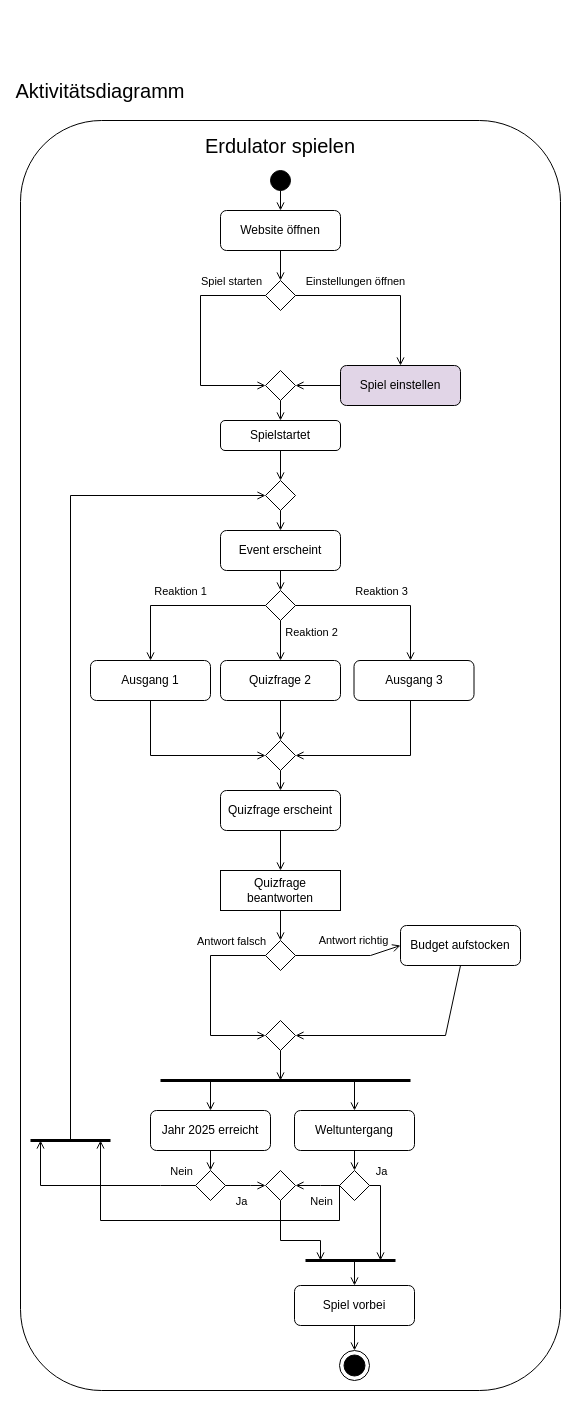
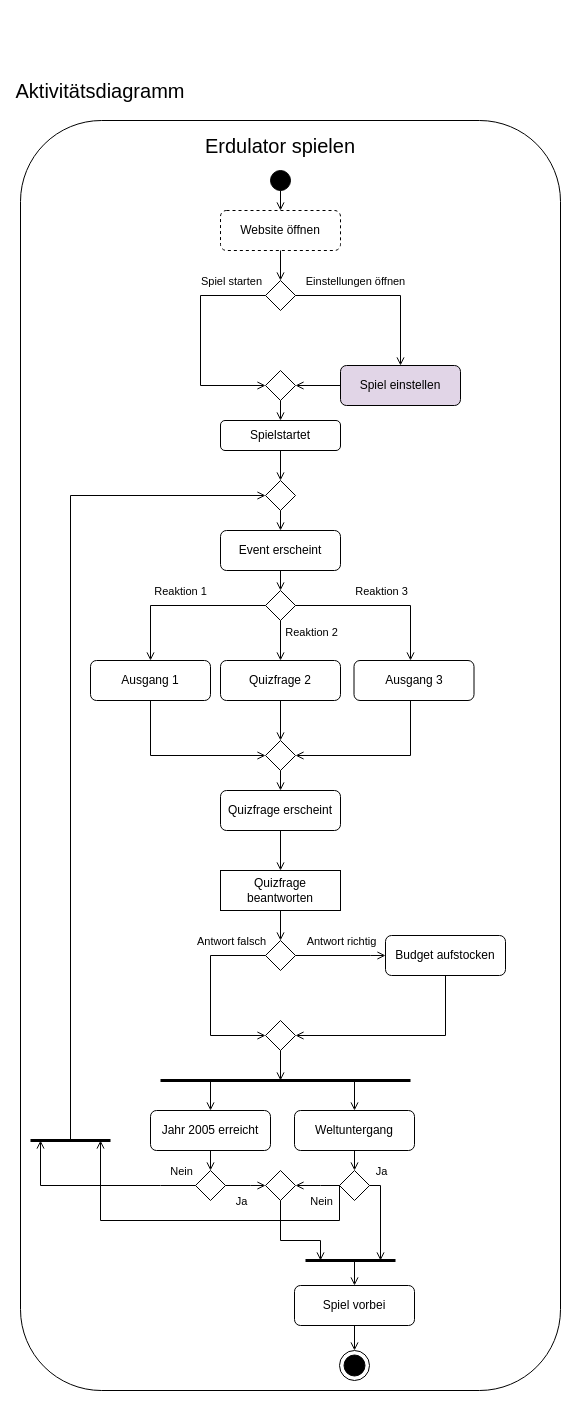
(281, 231) -> (281, 231)
(461, 946) -> (446, 956)
(211, 1131) -> (211, 1131)
